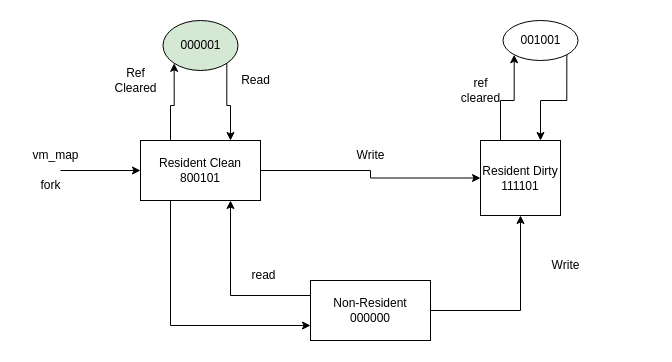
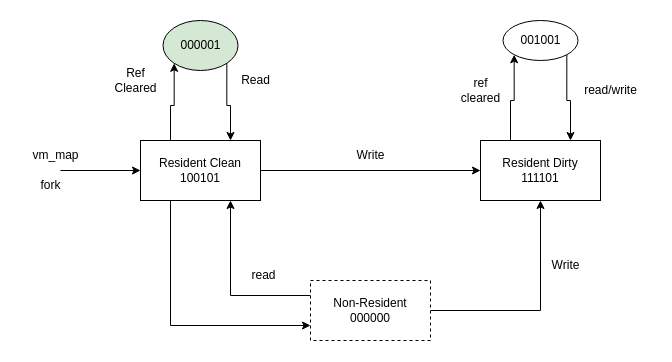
none -> (611, 91)
(201, 171) -> (201, 171)
(521, 178) -> (541, 171)
(371, 311) -> (371, 311)
